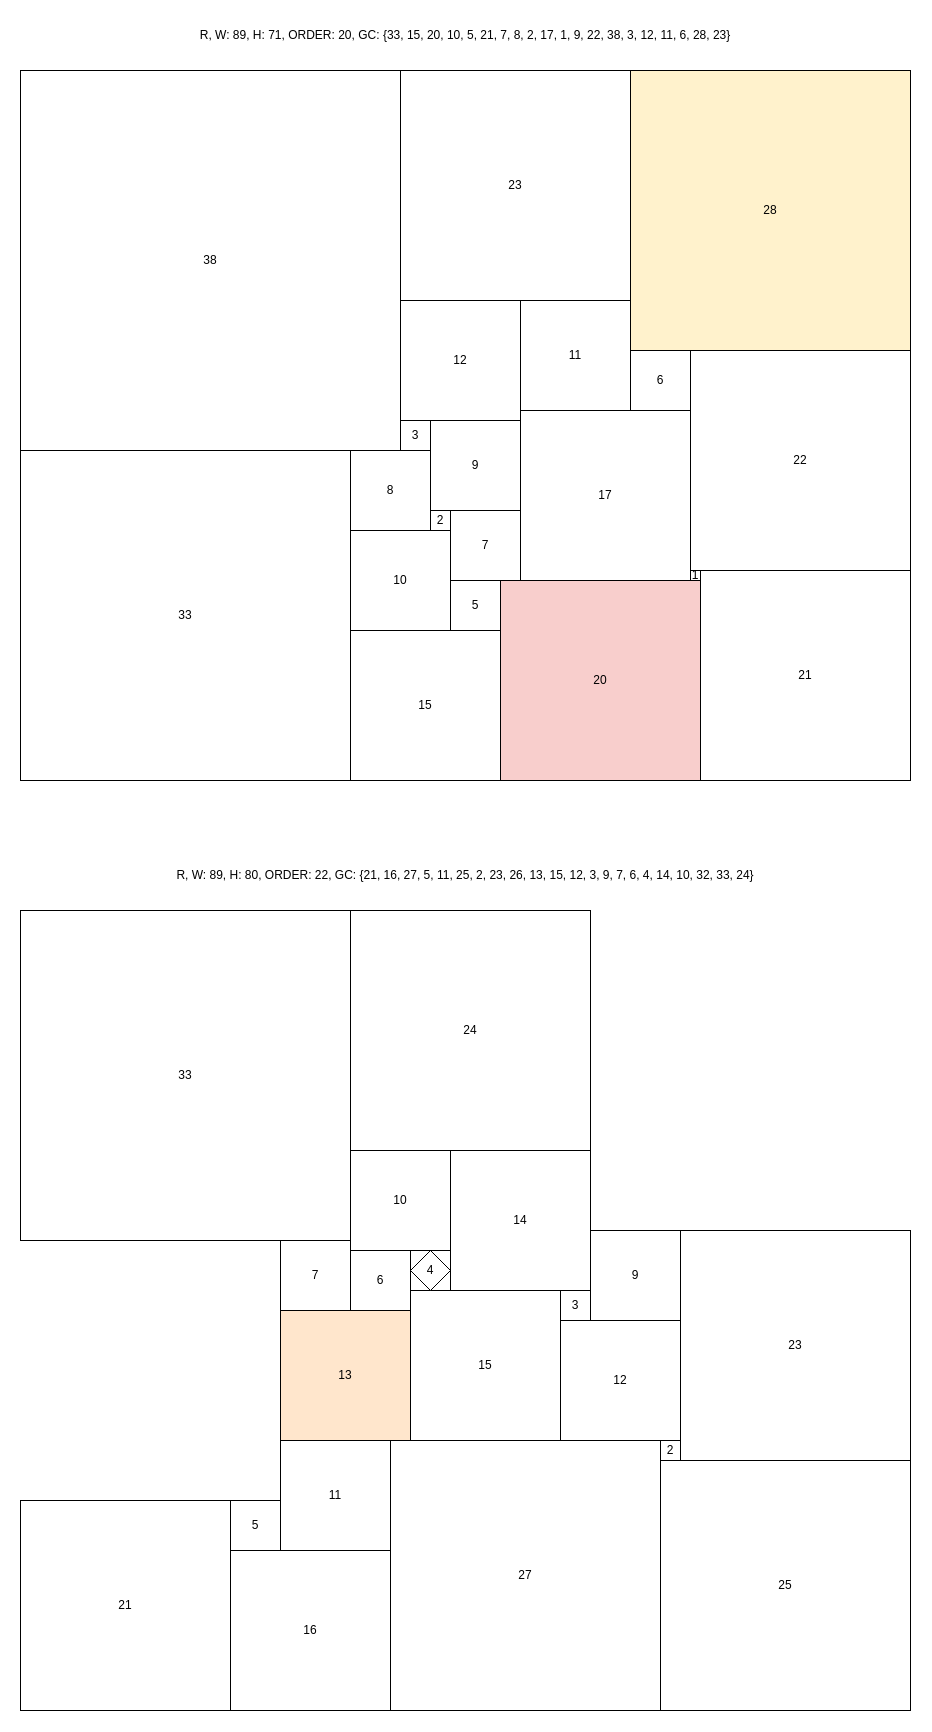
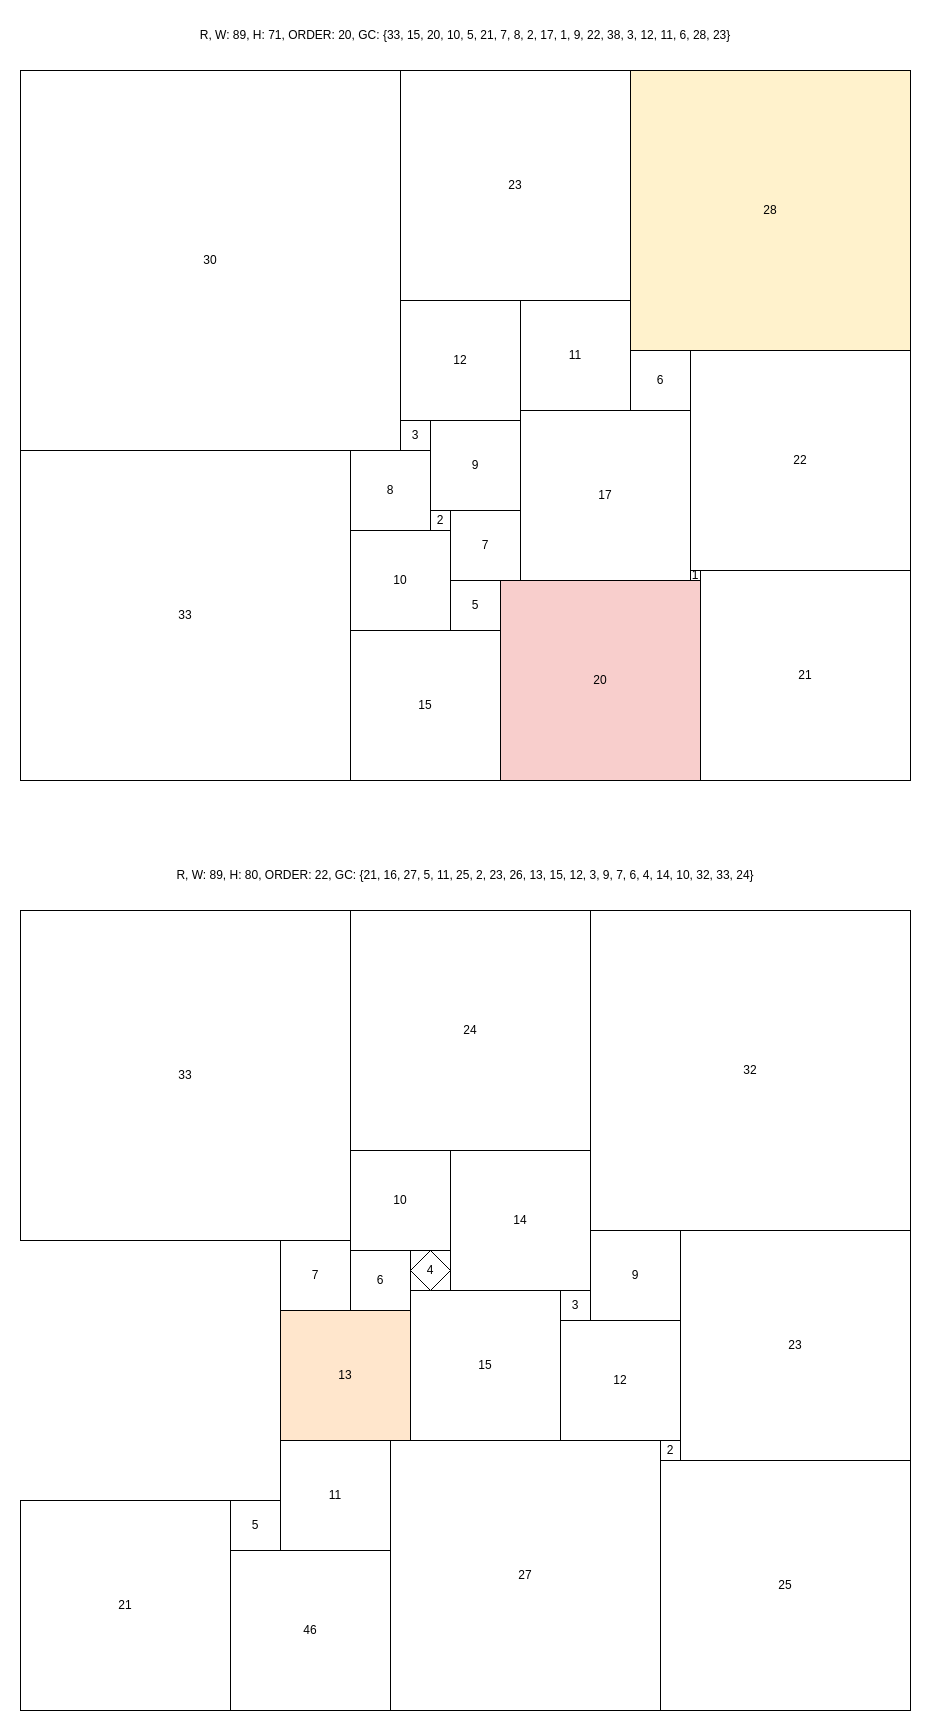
(211, 261) -> (211, 261)
none -> (751, 1071)
(311, 1631) -> (311, 1631)
